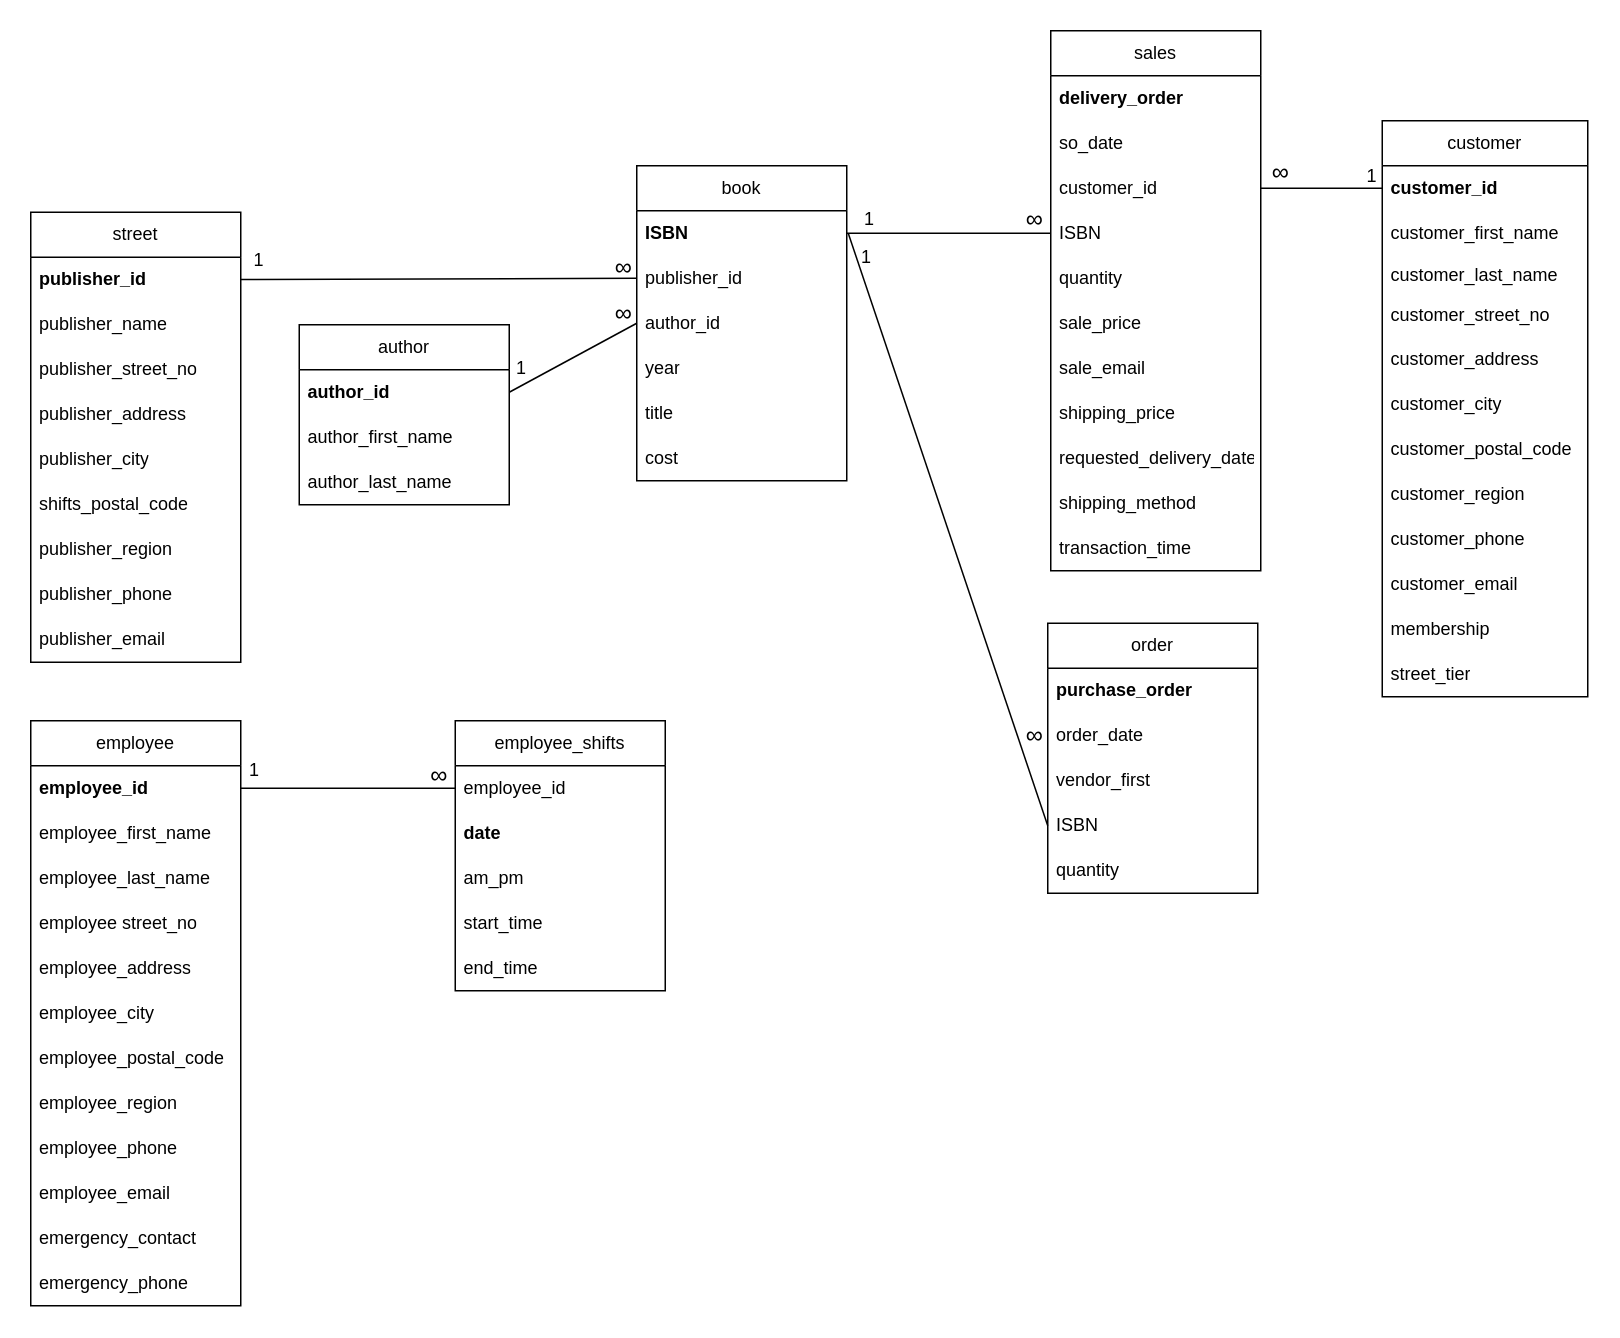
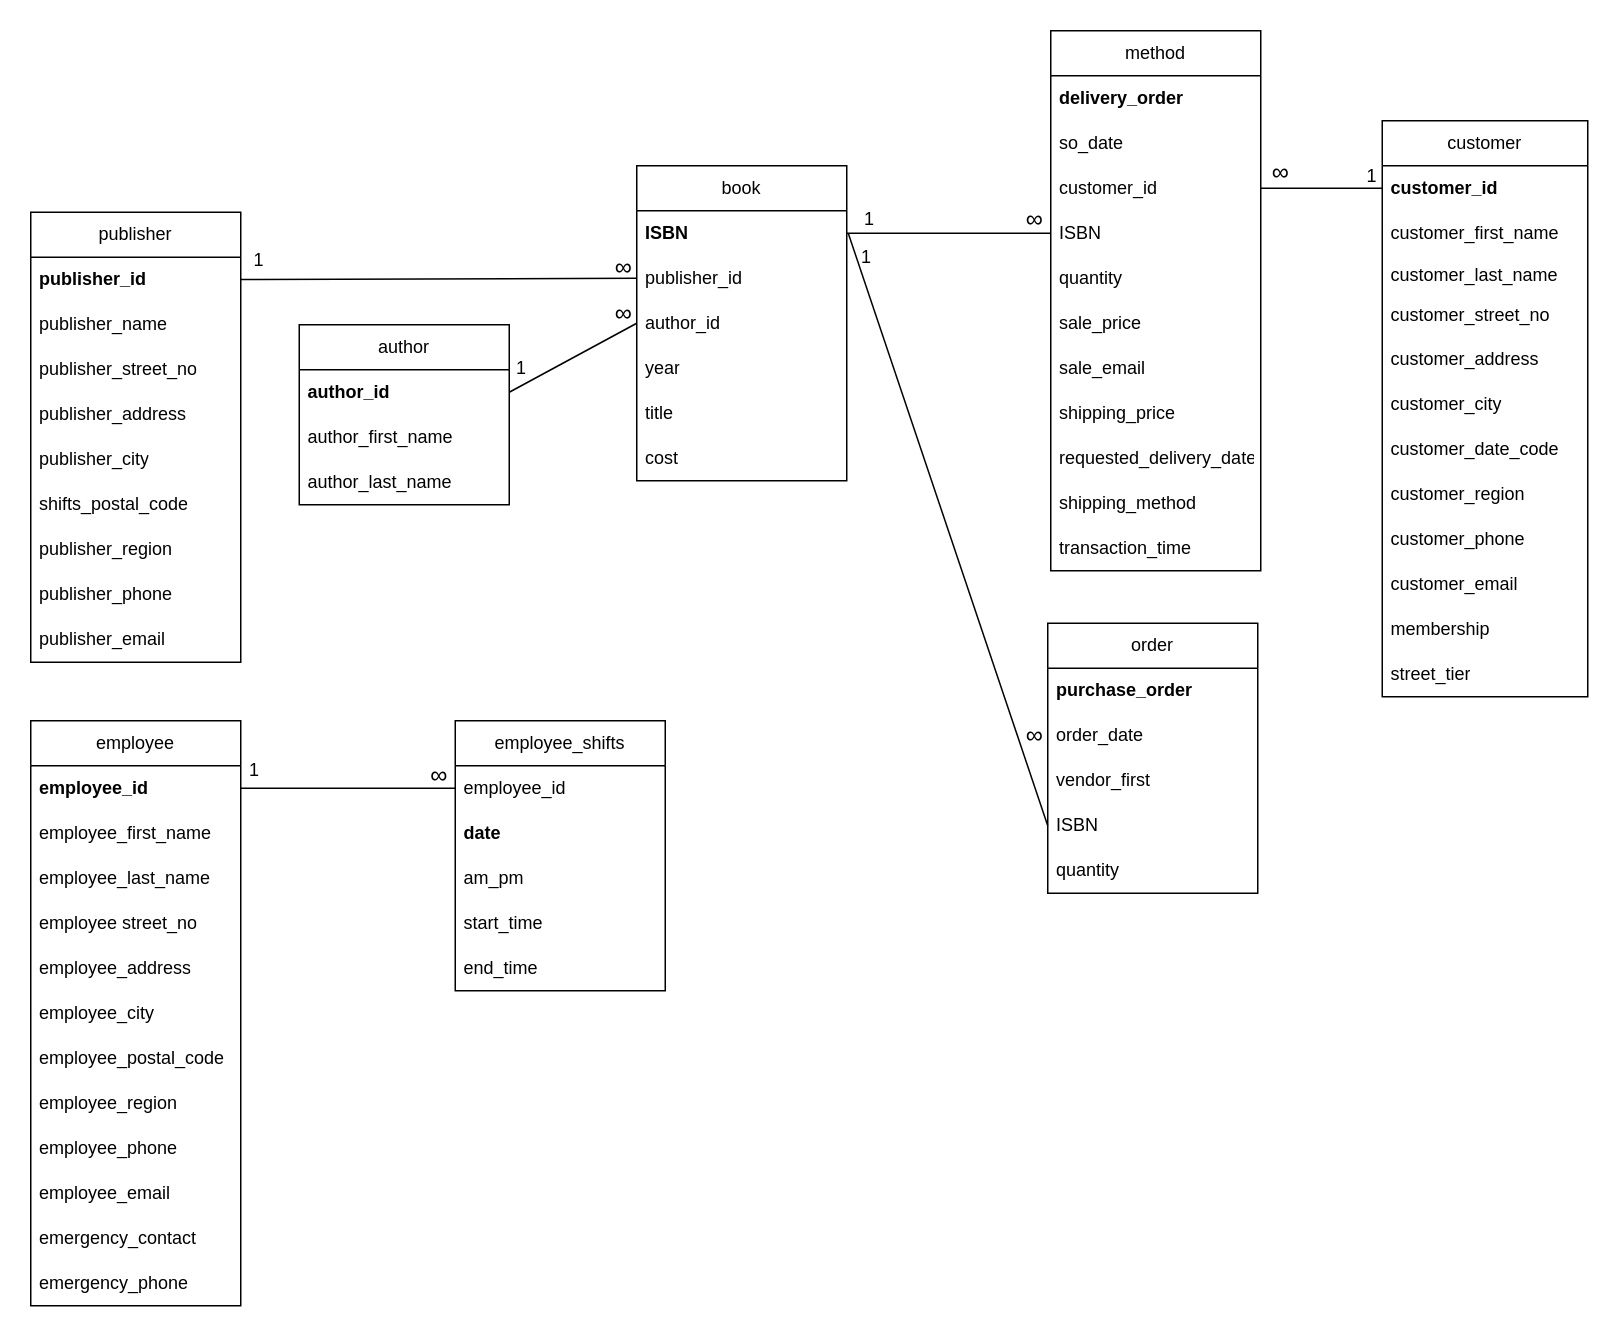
(1156, 53) -> (1156, 53)
(136, 235) -> (136, 235)
(1487, 449) -> (1482, 449)
